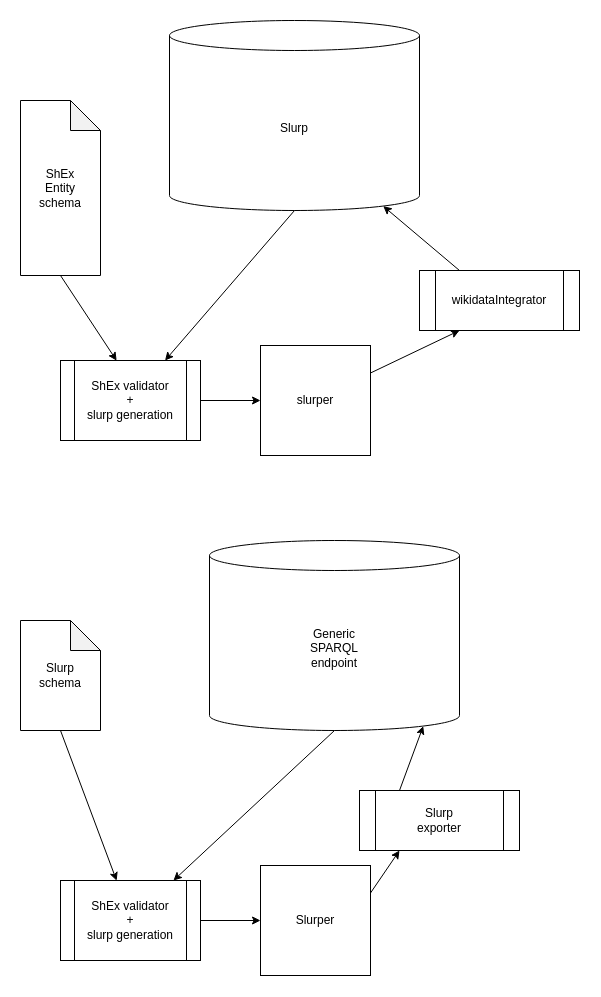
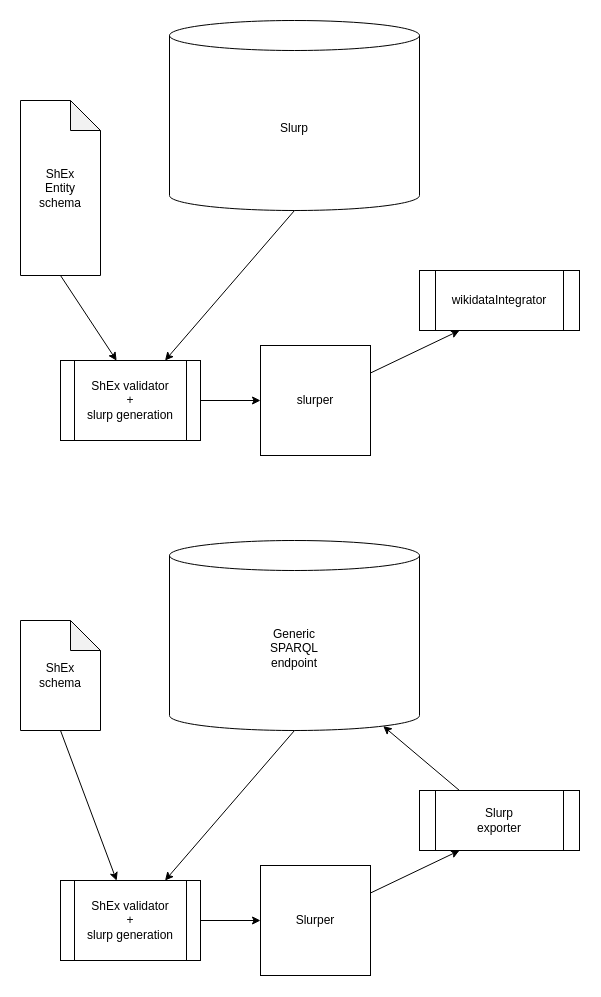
(424, 241) -> none
(335, 636) -> (295, 636)
(61, 676) -> (61, 676)
(440, 821) -> (500, 821)
